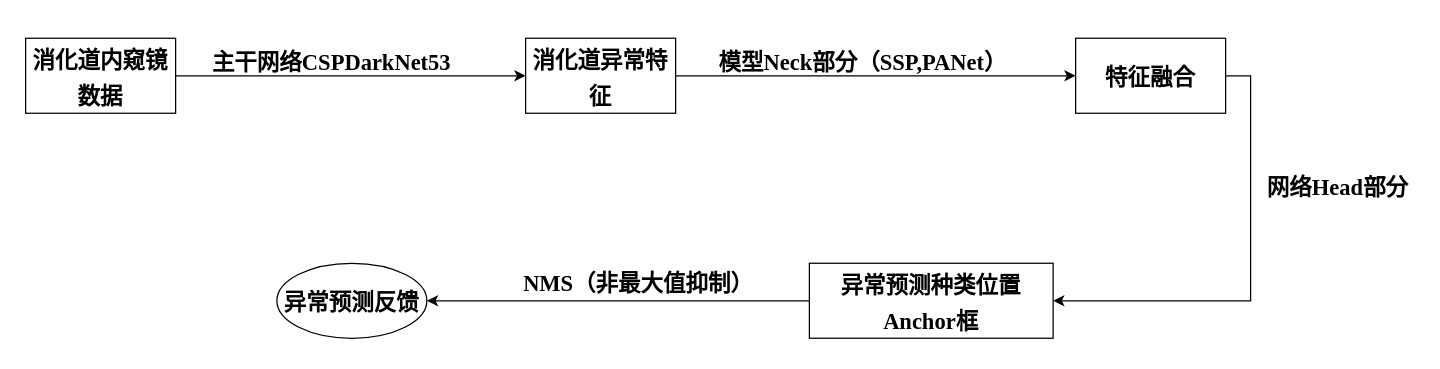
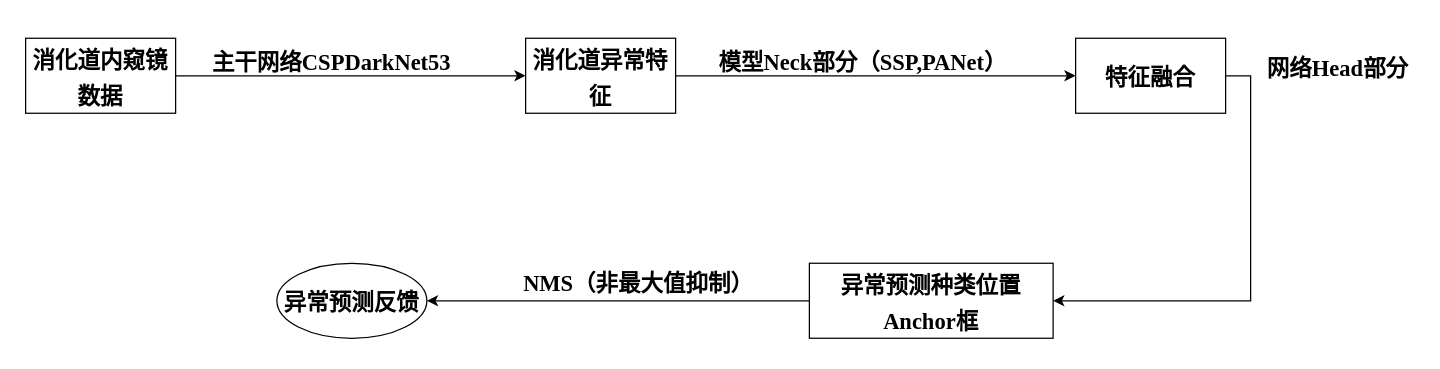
(1338, 188) -> (1338, 69)
